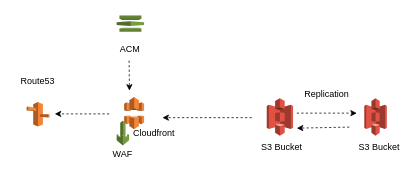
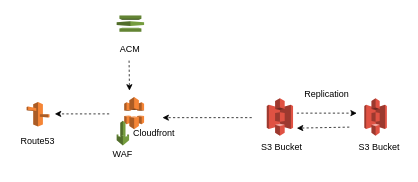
(38, 81) -> (38, 141)
